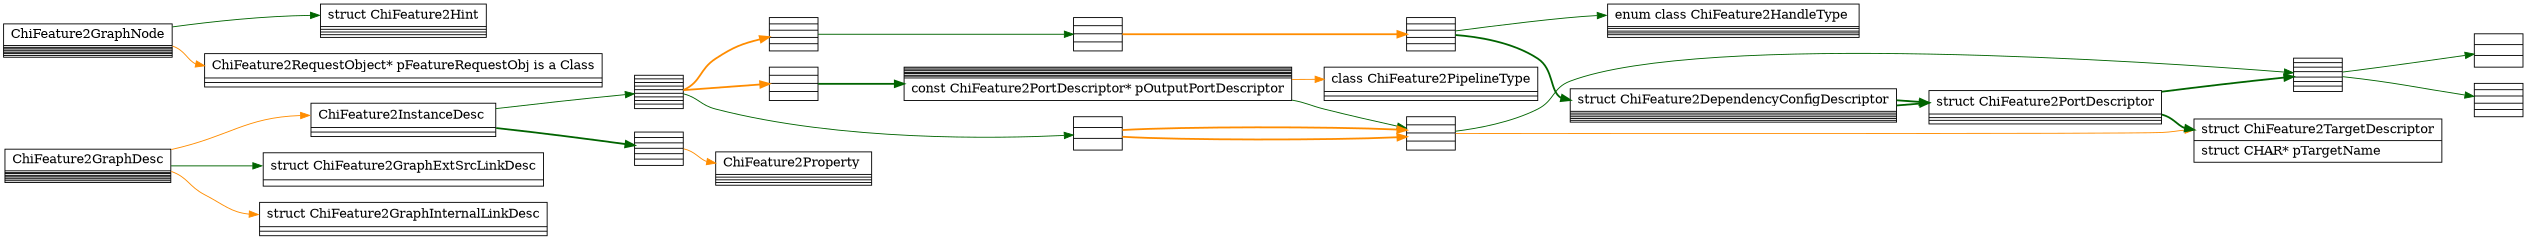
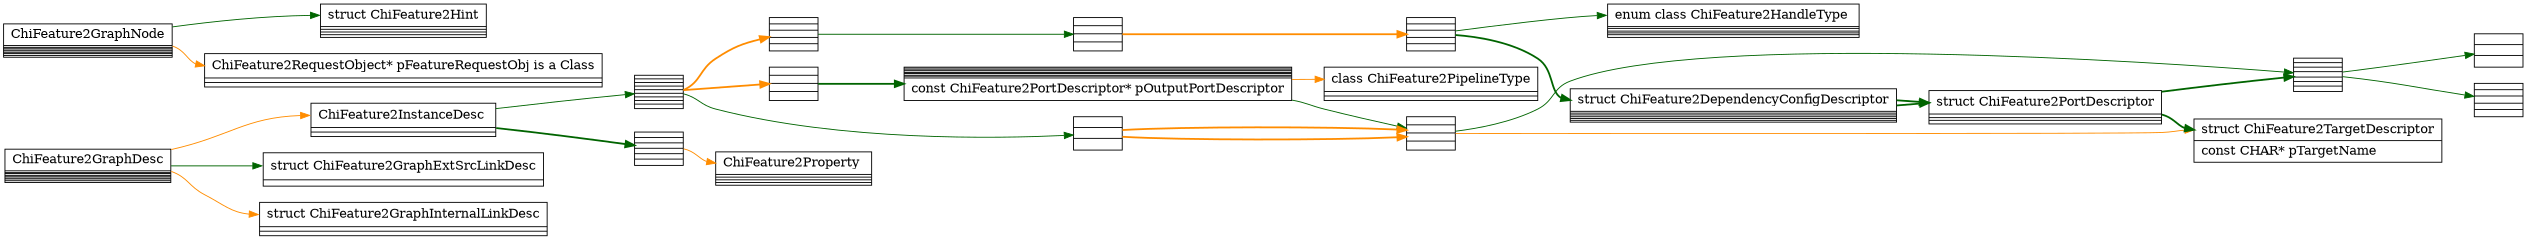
(2291, 151) -> (2289, 151)
